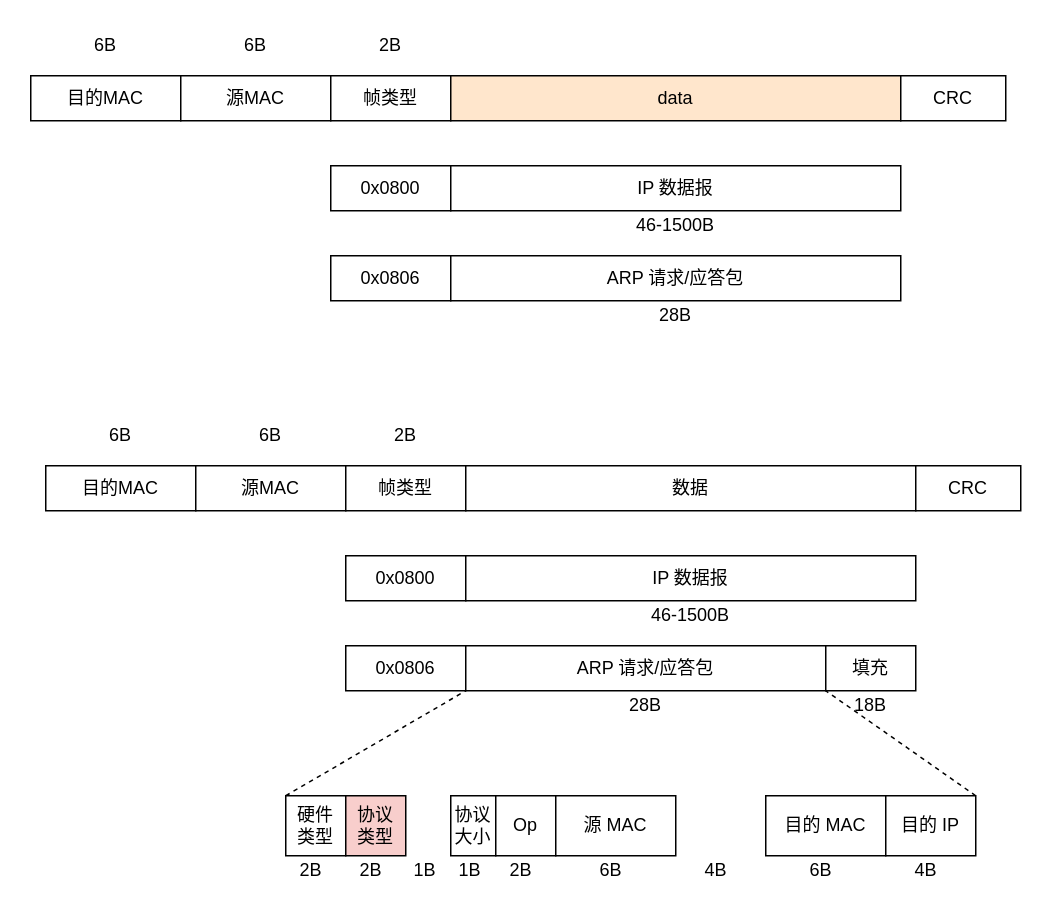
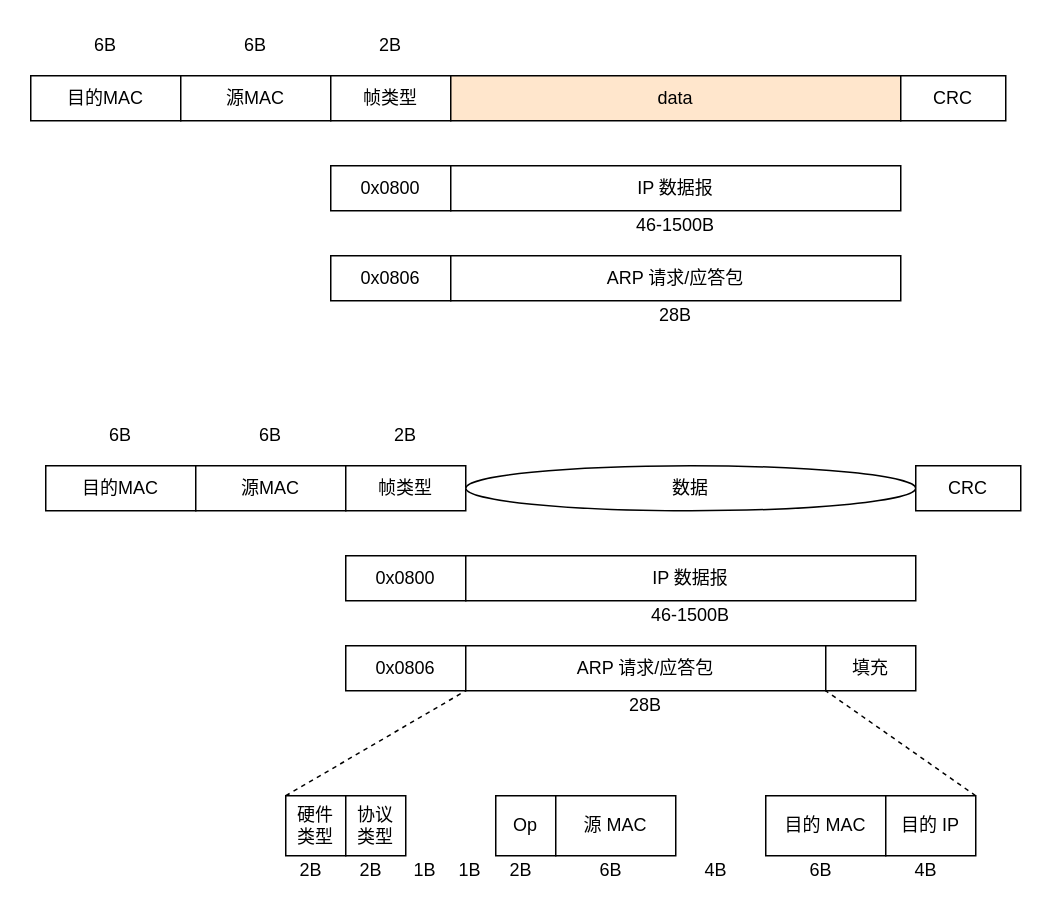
(691, 488) -> (691, 488)
(871, 706) -> none
(376, 826) -> (376, 826)
(473, 826) -> none
